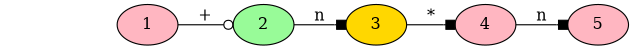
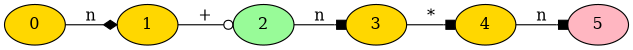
none -> (35, 25)
(148, 25) -> (148, 25)
(485, 25) -> (485, 25)
